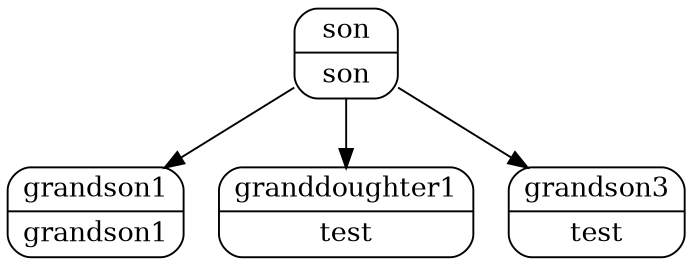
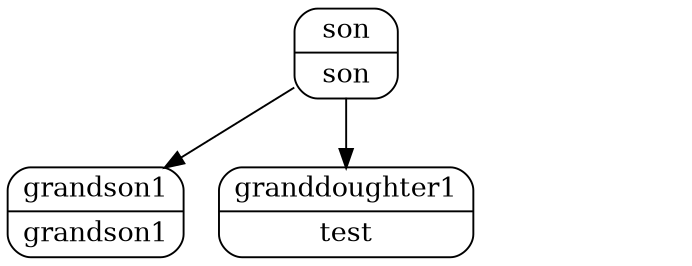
(597, 212) -> none
